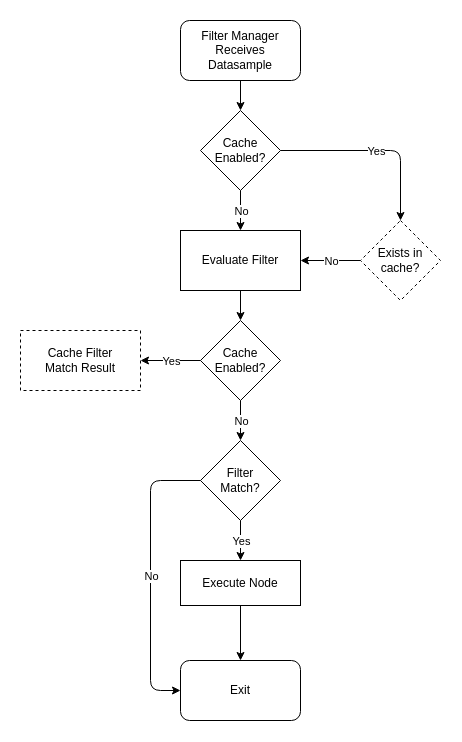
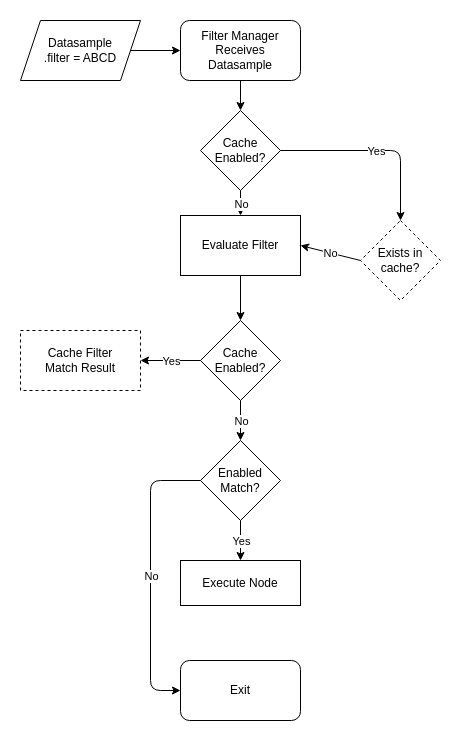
none -> (81, 51)
none -> (152, 51)
(241, 261) -> (241, 246)
(241, 481) -> (241, 481)
(241, 630) -> none
